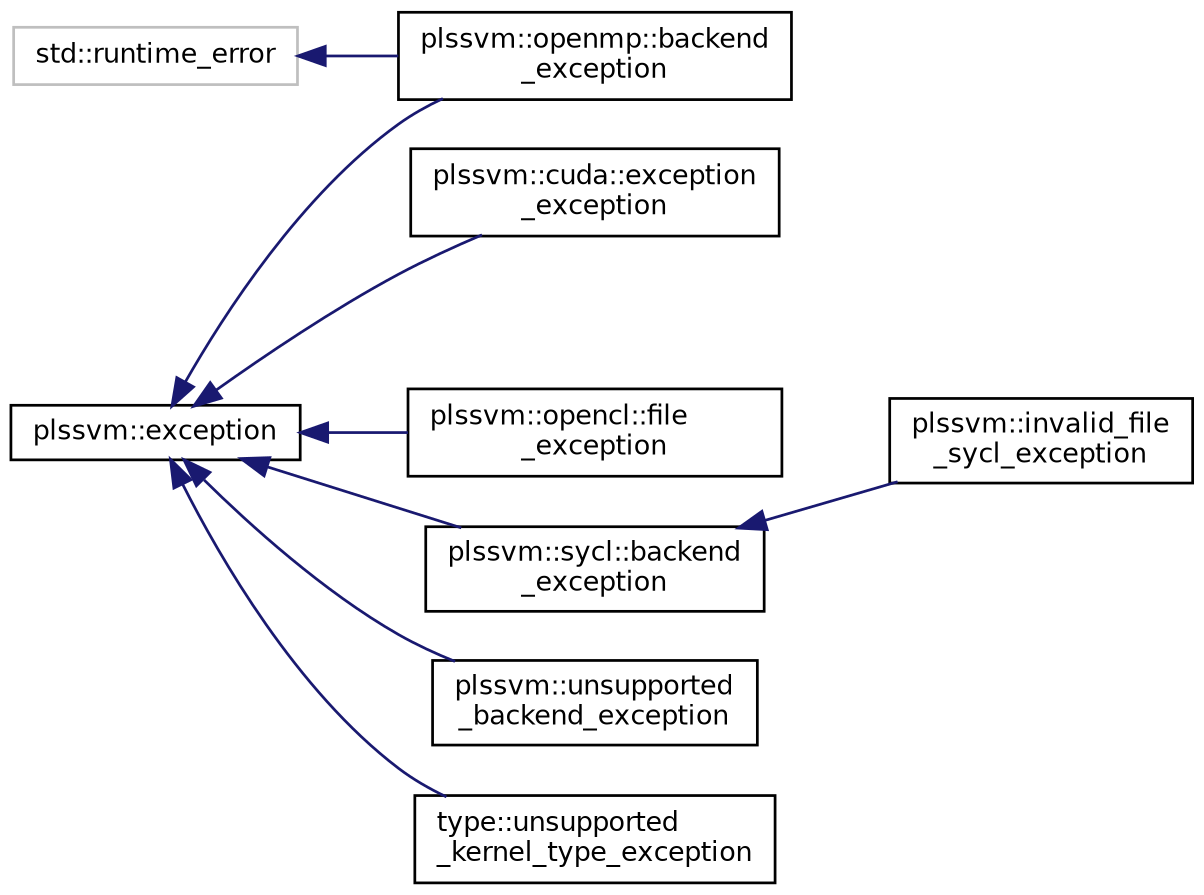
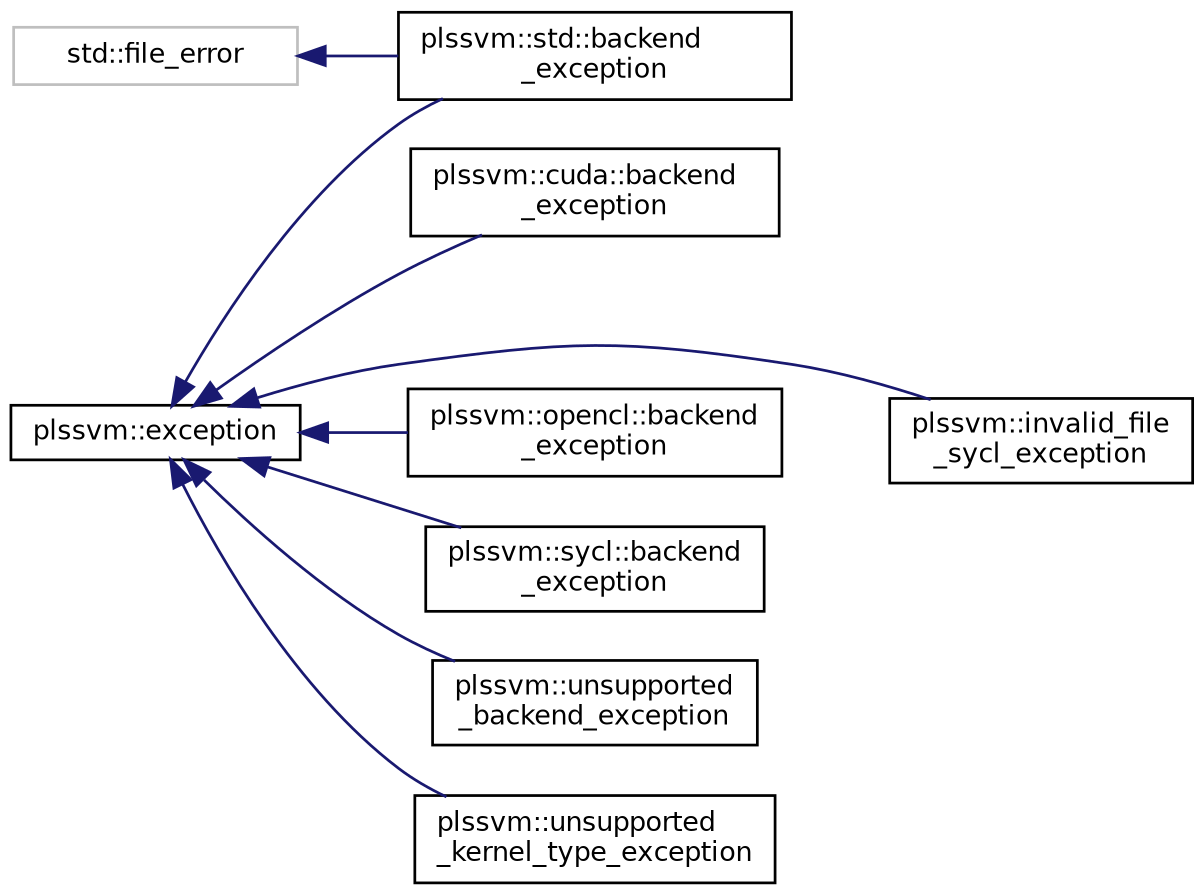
(156, 56) -> (156, 56)
(595, 56) -> (595, 56)
(595, 192) -> (595, 192)
(595, 433) -> (595, 433)
(831, 501) -> (594, 346)
(595, 839) -> (595, 839)
